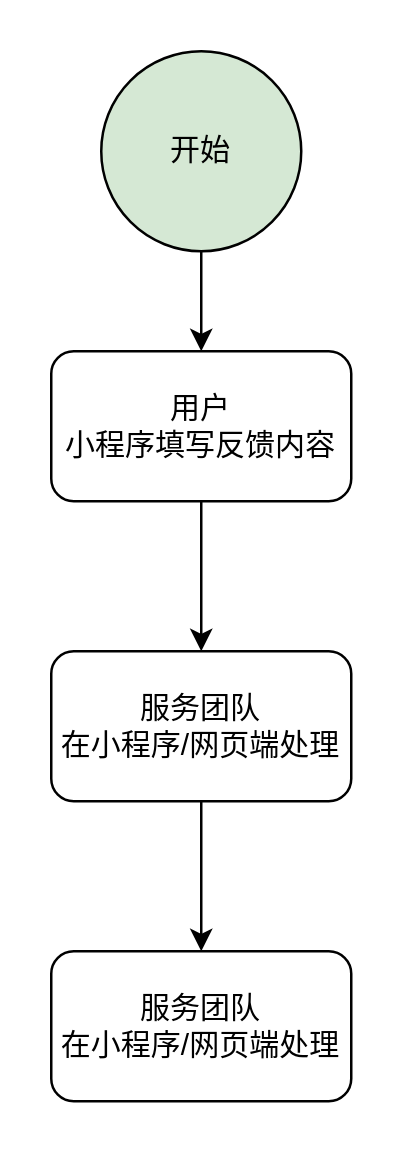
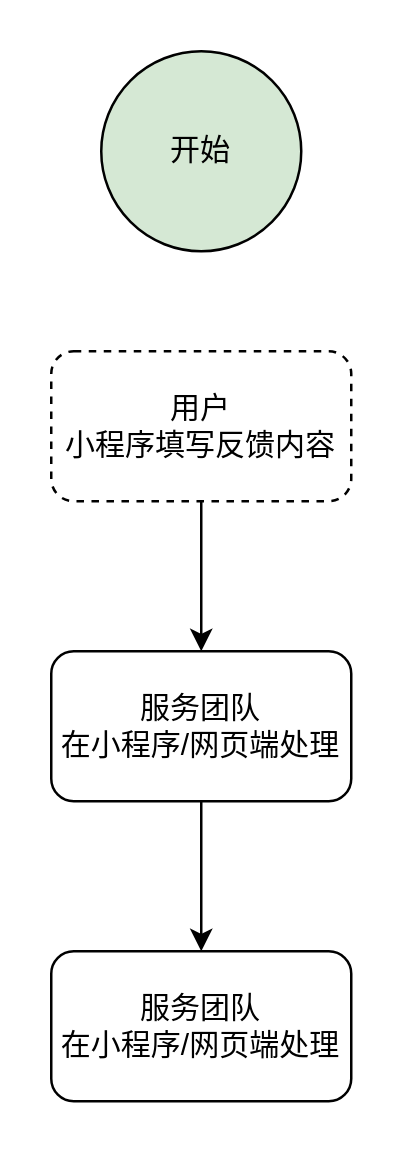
(201, 293) -> none
(201, 426) -> (201, 426)
